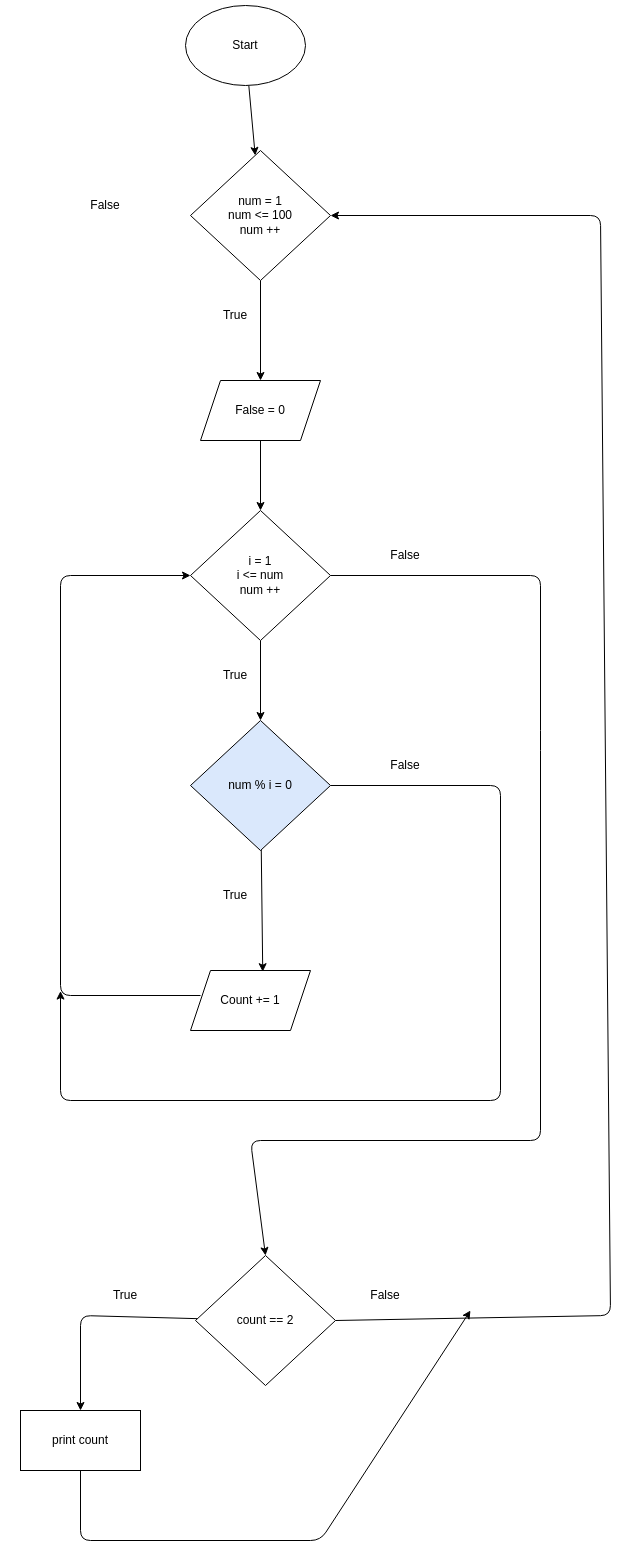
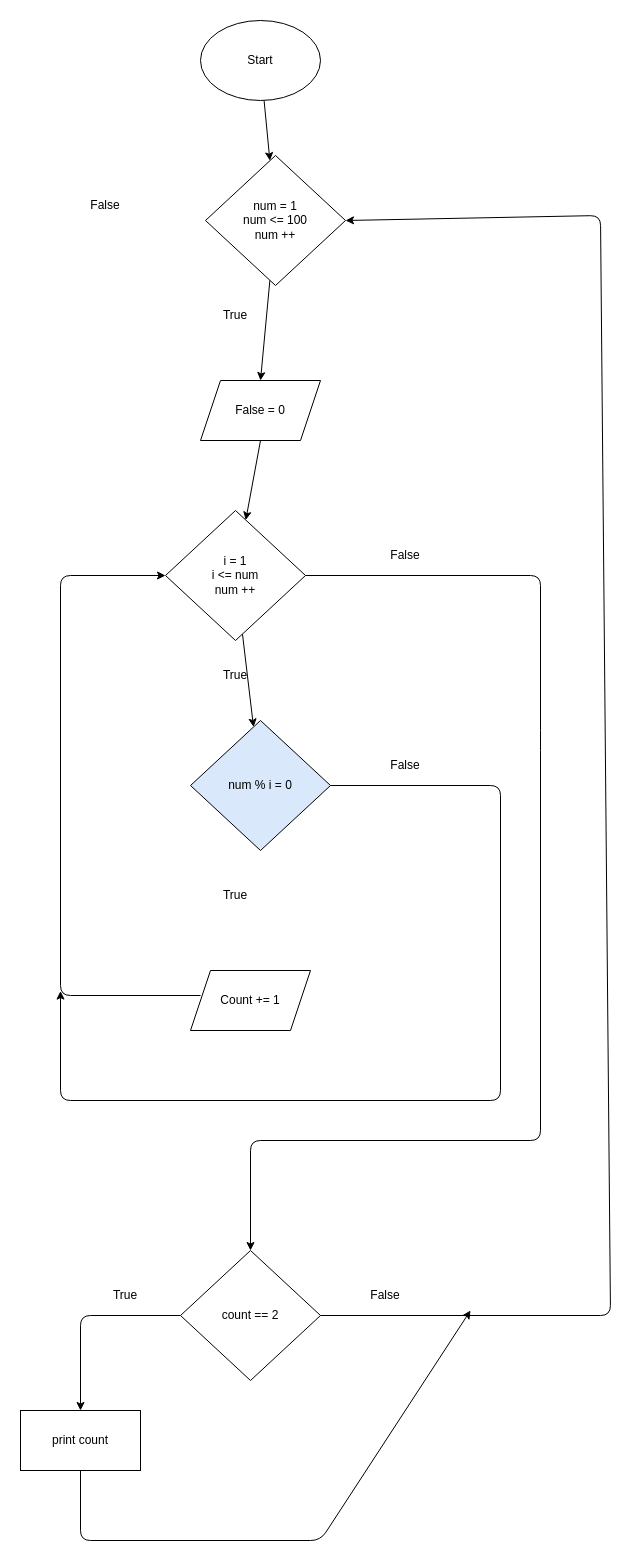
(246, 46) -> (261, 61)
(261, 216) -> (276, 221)
(261, 576) -> (236, 576)
(262, 907) -> none
(266, 1321) -> (251, 1316)
